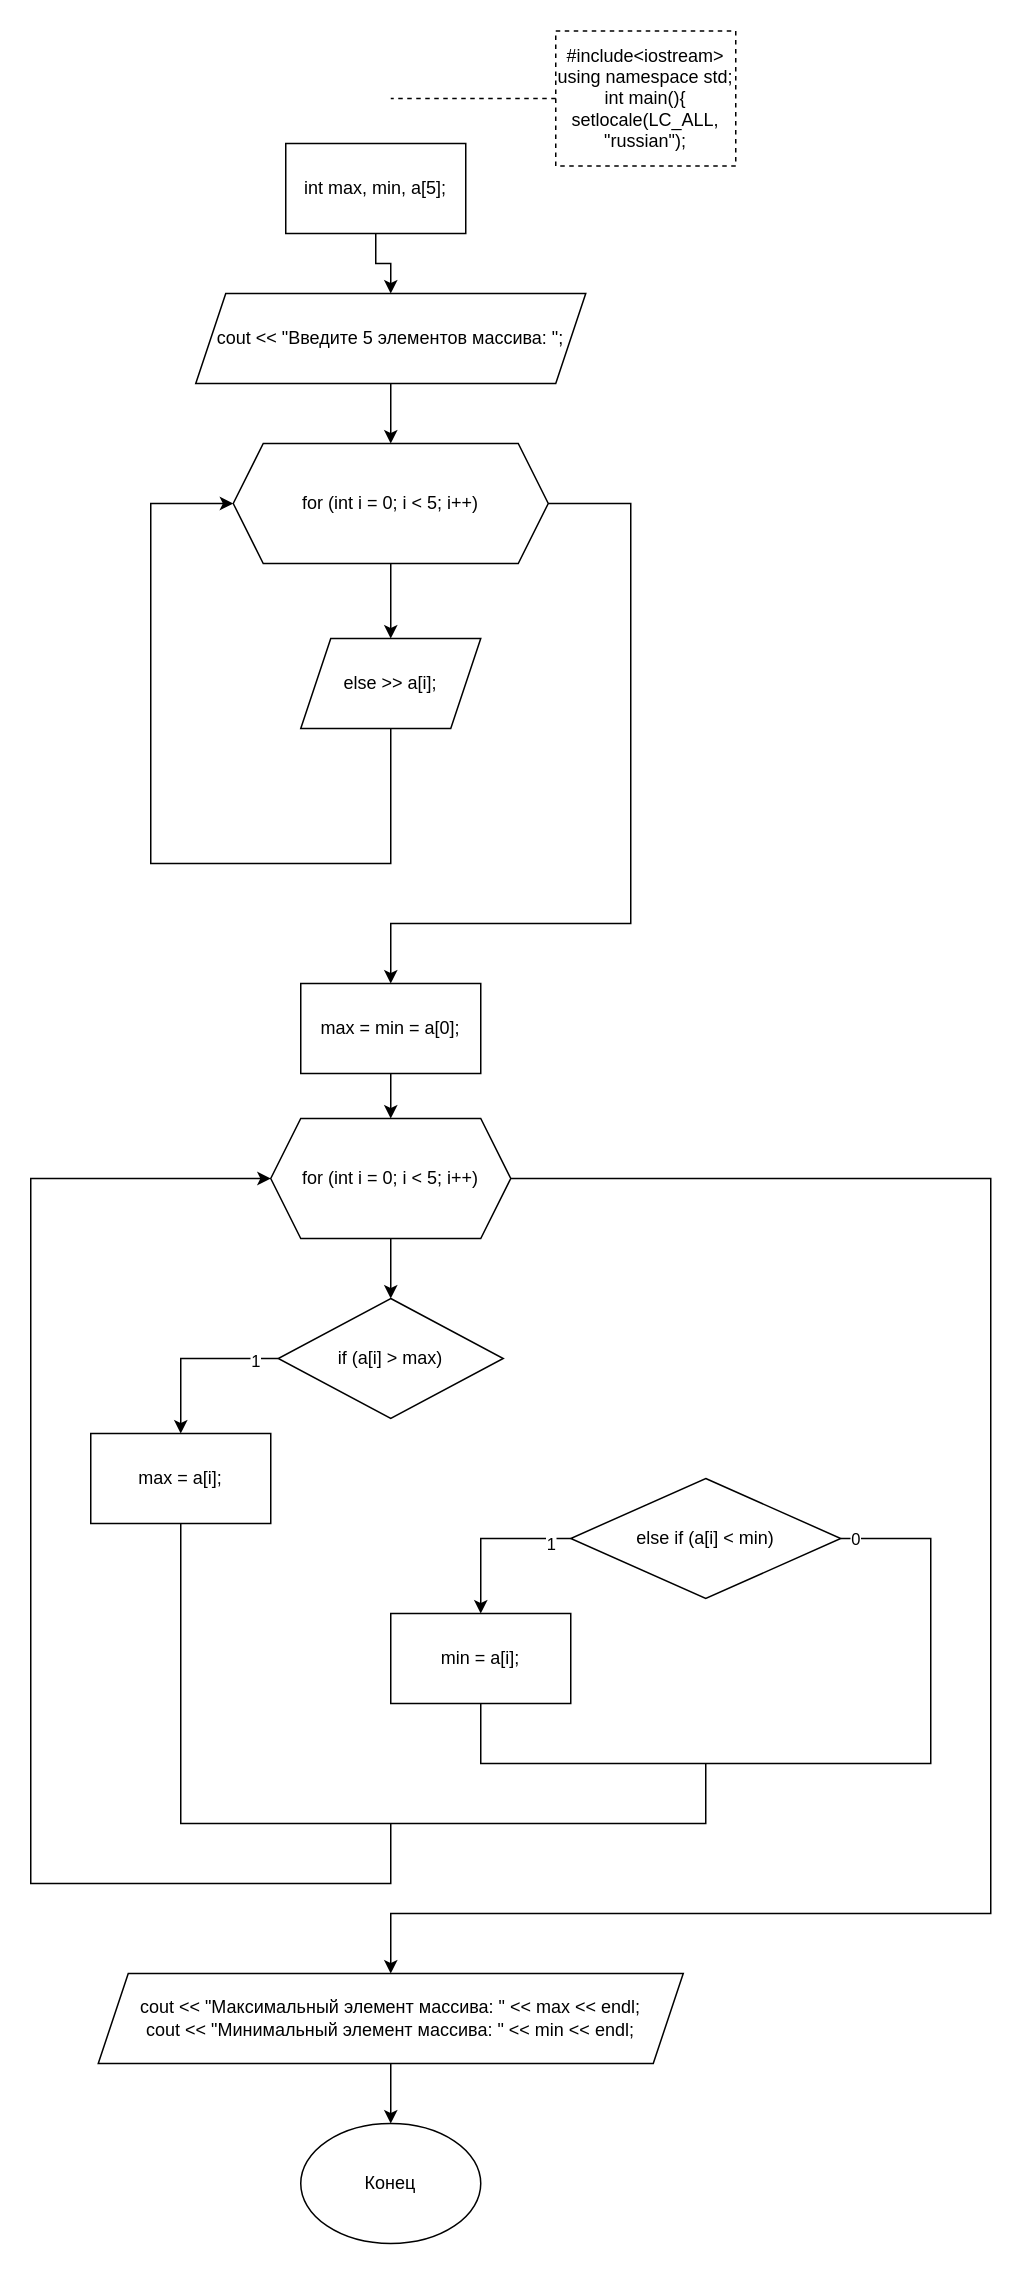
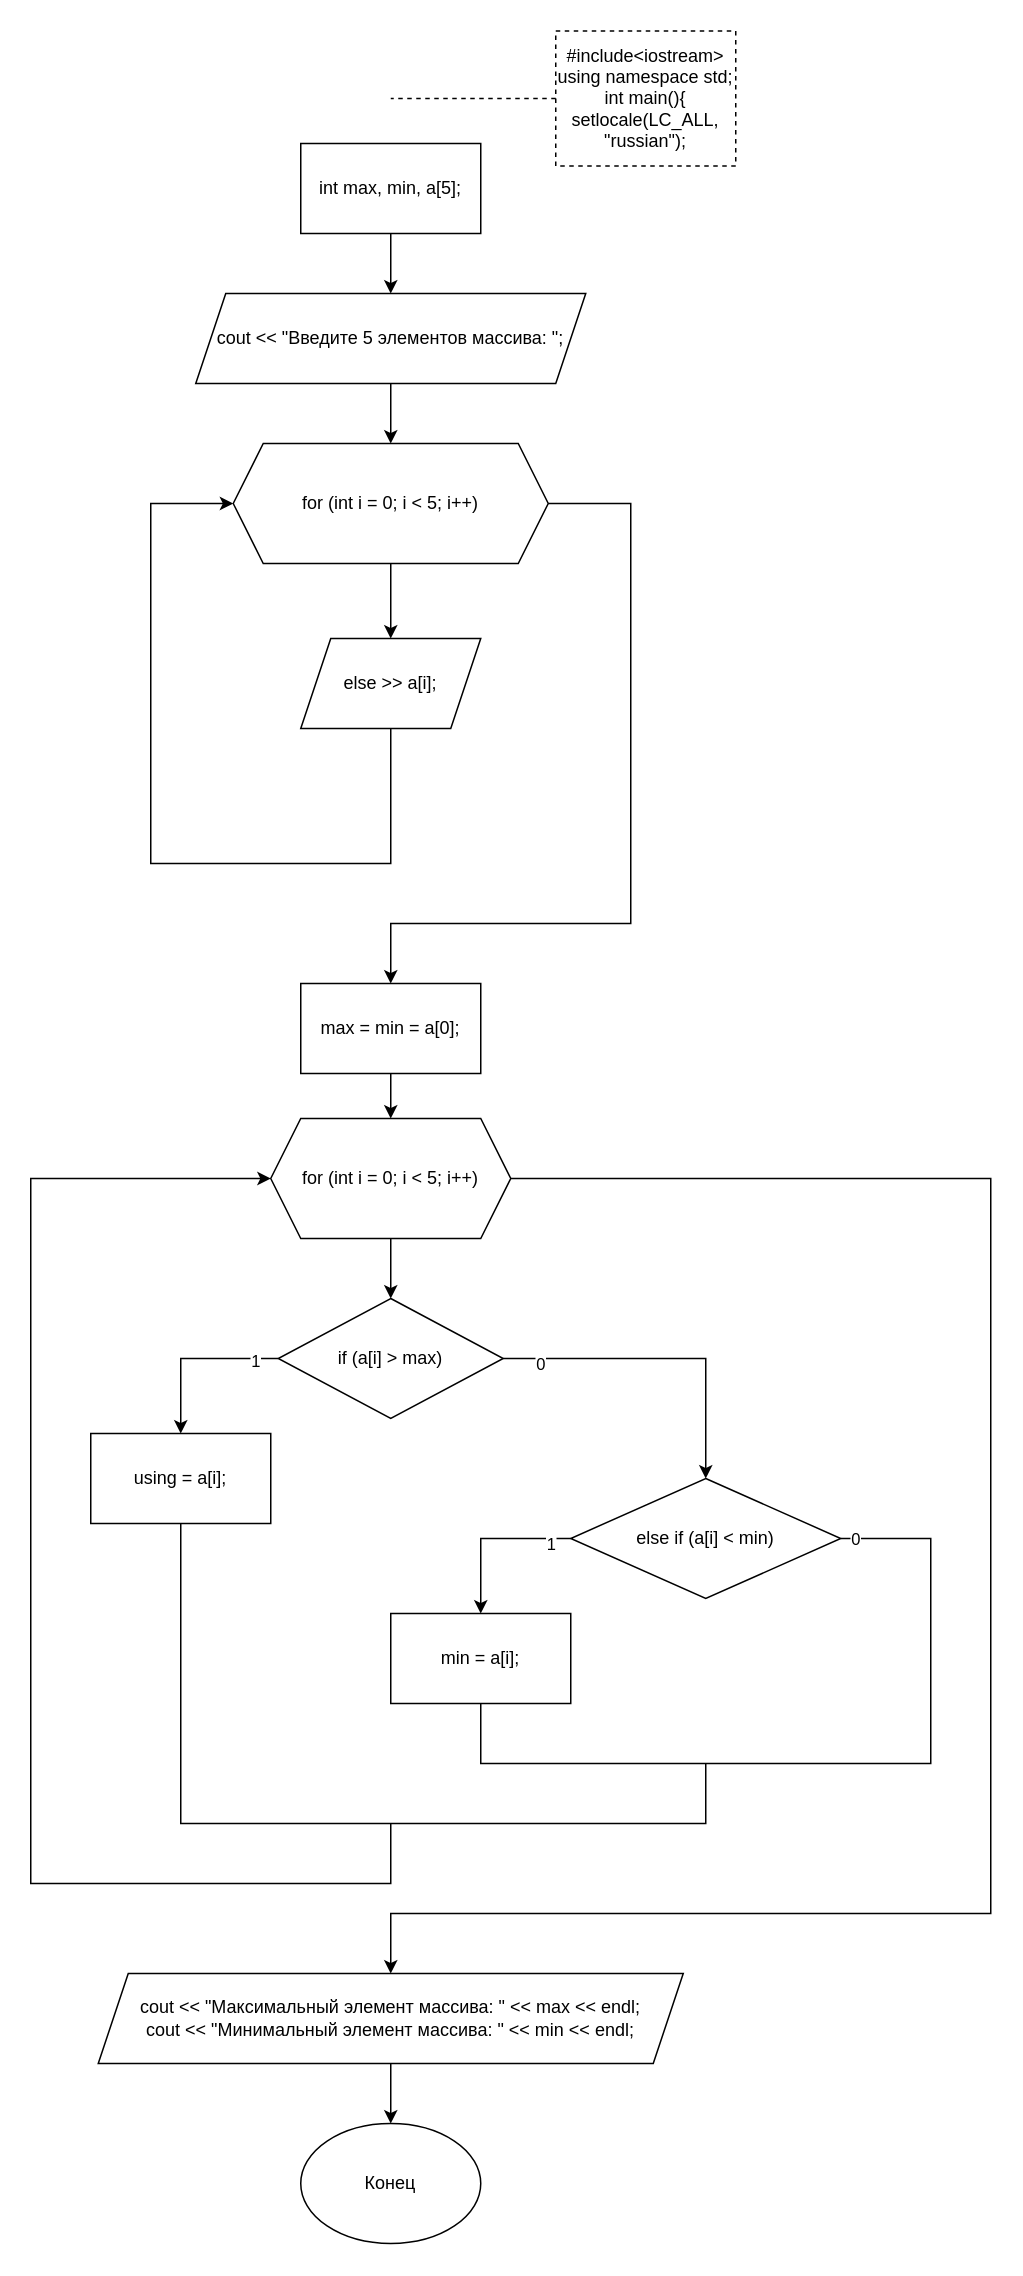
(376, 188) -> (391, 188)
none -> (660, 1358)
(181, 1478) -> (181, 1478)
